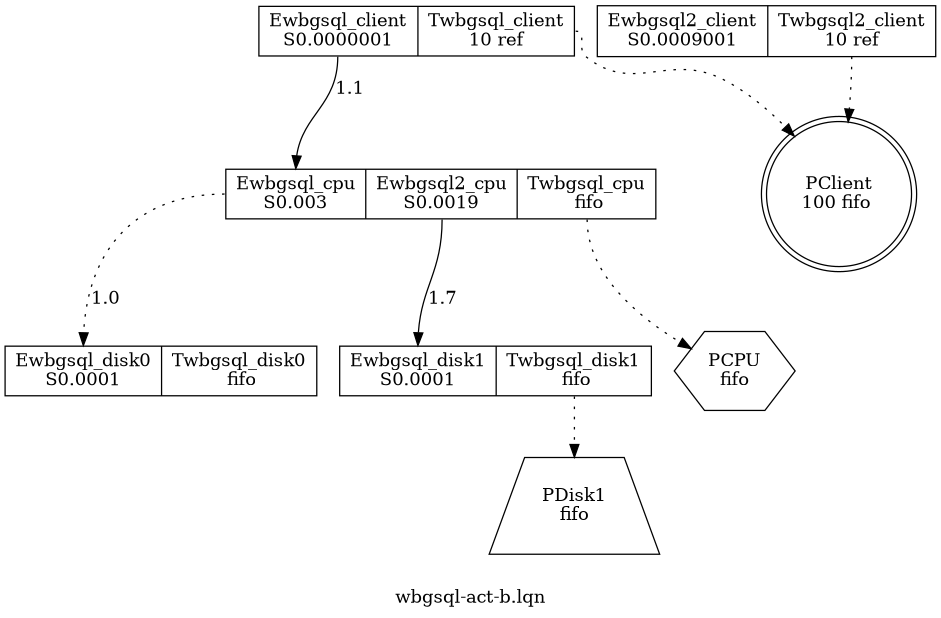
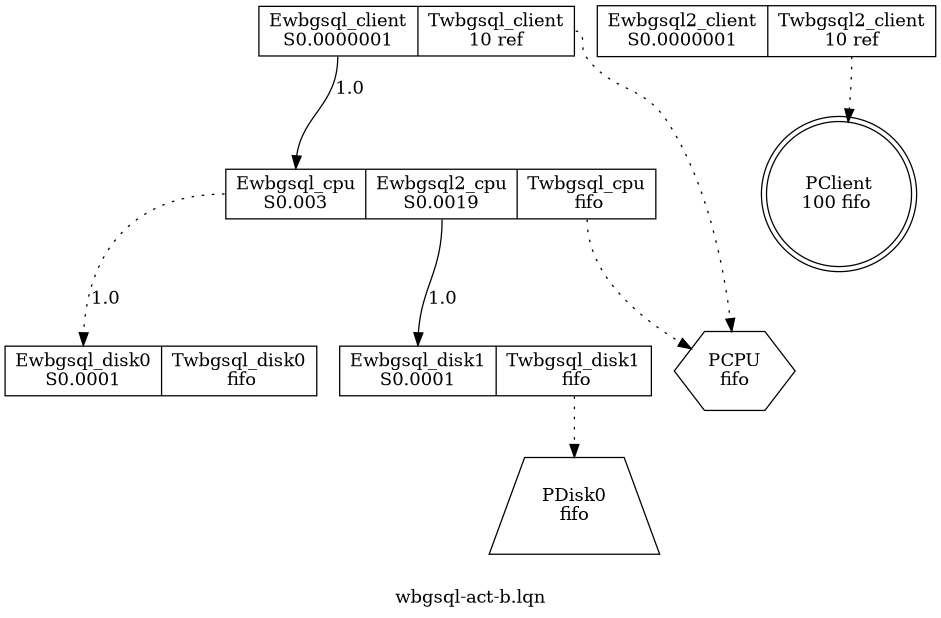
(683, 40) -> (683, 40)
(677, 70) -> (685, 153)
(350, 89) -> (350, 89)
(443, 299) -> (443, 299)
(574, 506) -> (574, 506)
